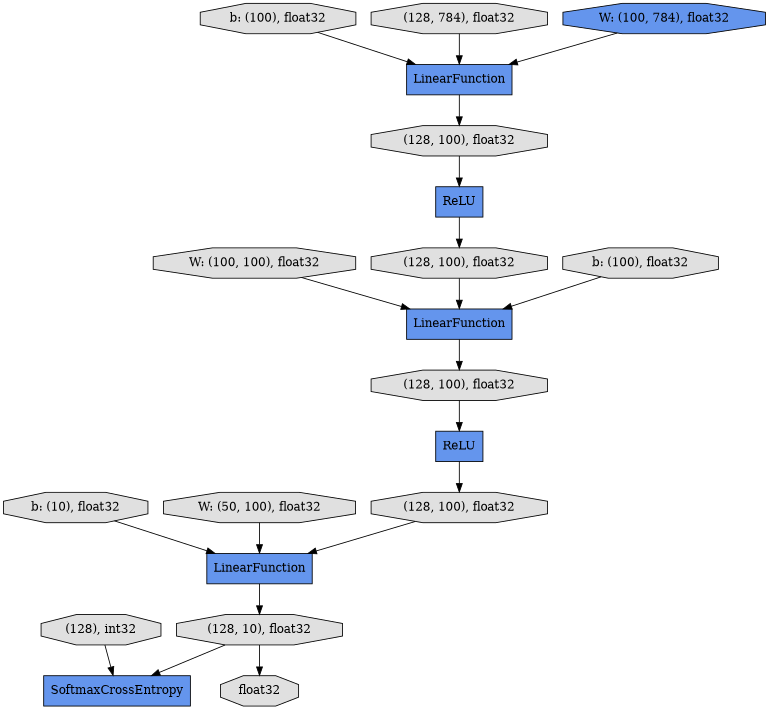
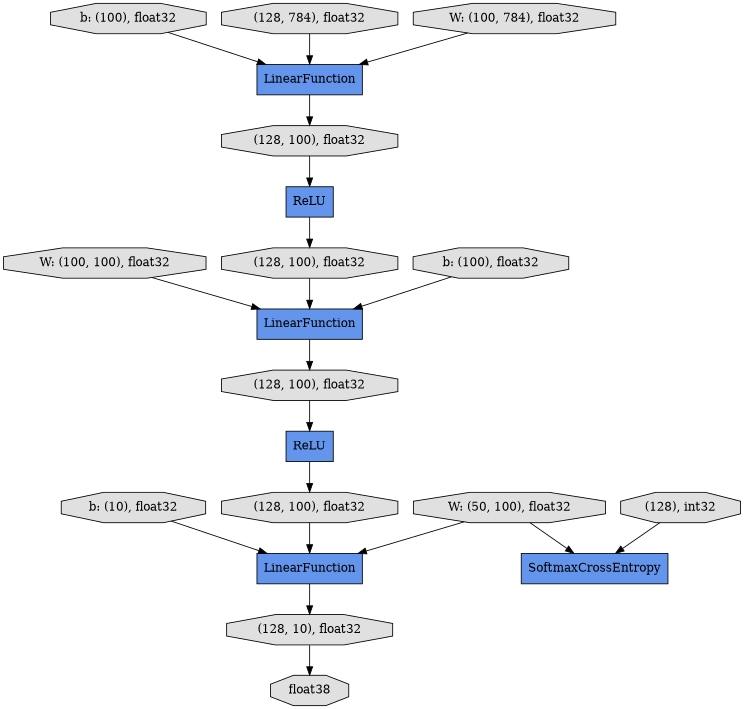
(664, 19) -> (515, 19)
(192, 659) -> (548, 536)
(260, 691) -> (310, 690)
